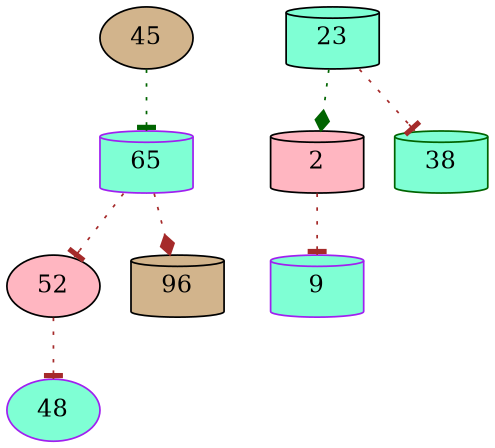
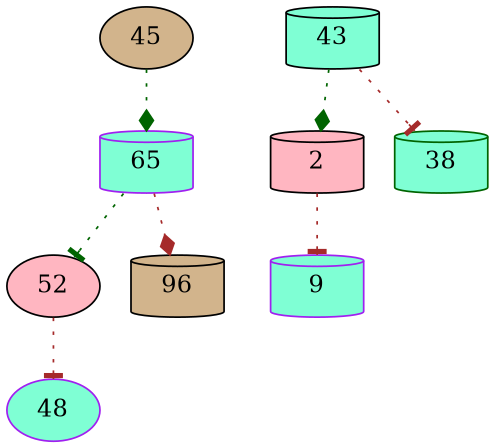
(333, 38) -> (333, 38)
(147, 96) -> (147, 96)
(102, 222) -> (102, 222)
